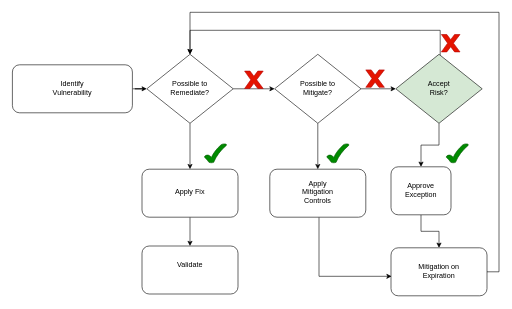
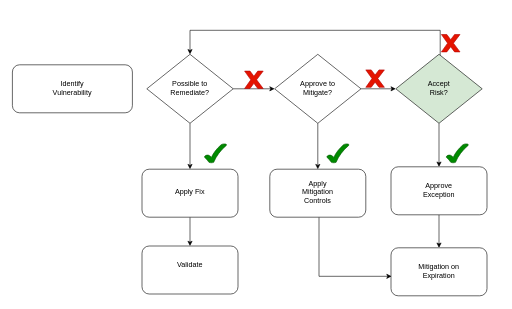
(472, 12) -> none
(318, 88) -> (318, 88)
(142, 89) -> none
(421, 191) -> (439, 191)
